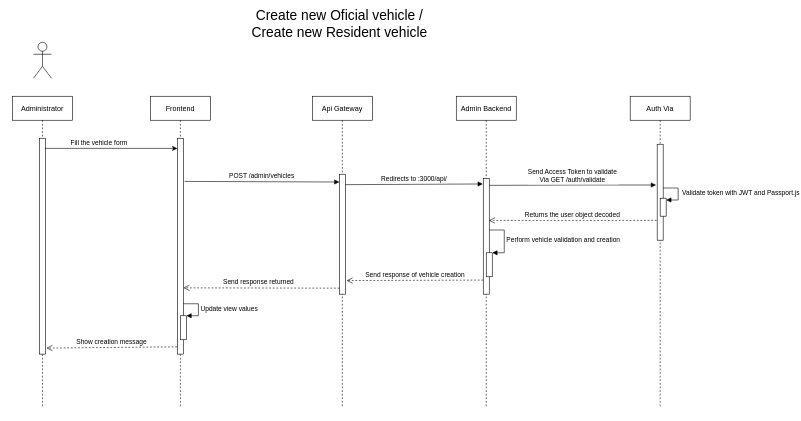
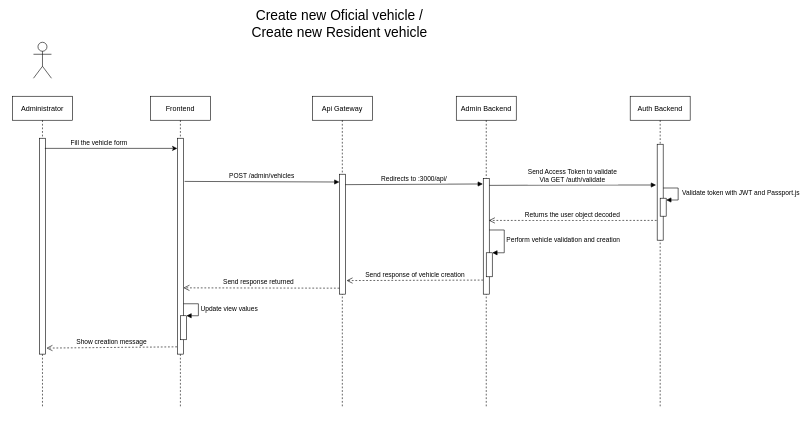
(660, 109) -> (660, 109)
